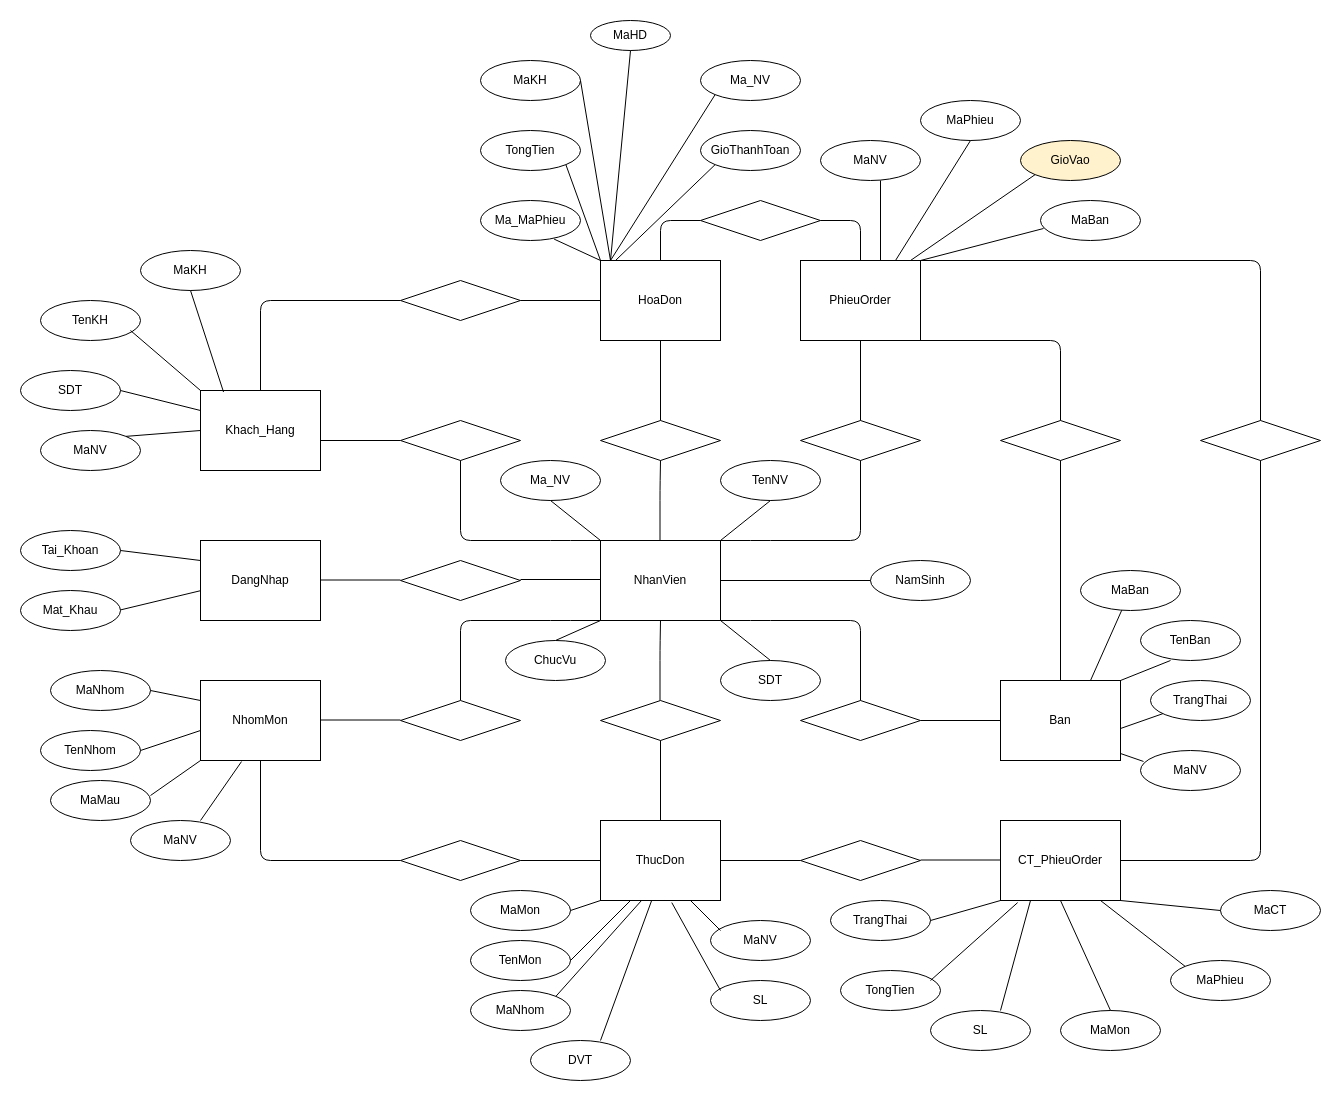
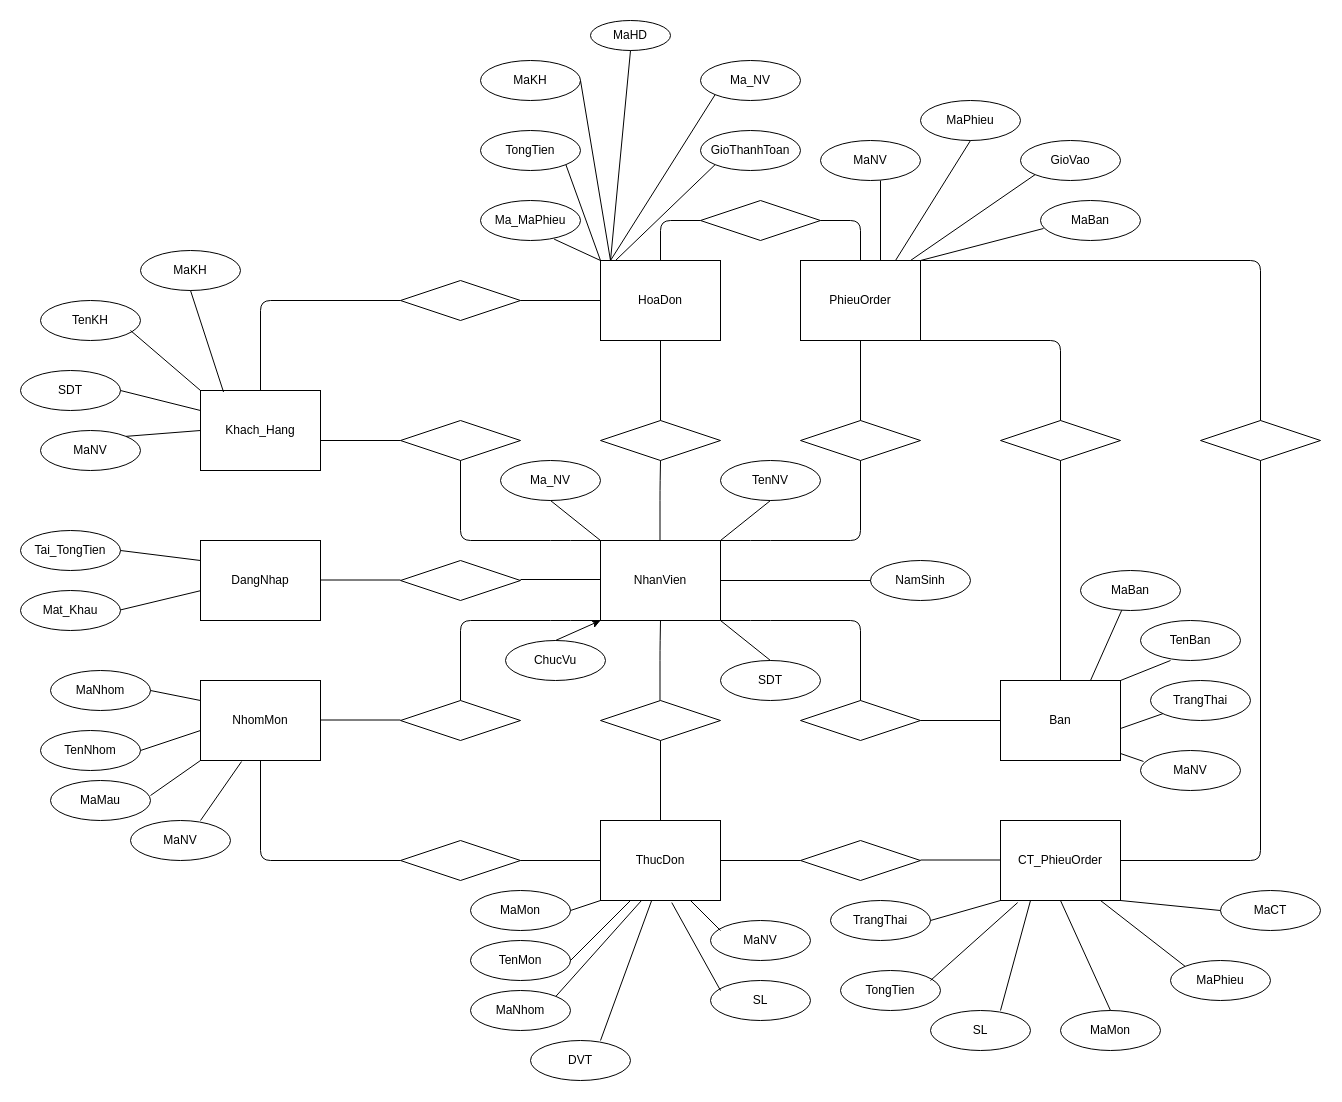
(1071, 161) -> (1071, 161)
(71, 551) -> (71, 551)
(595, 623) -> (593, 624)
